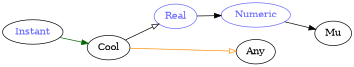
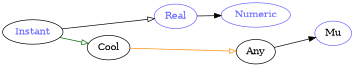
(297, 25) -> (292, 43)
(139, 33) -> (105, 24)
(333, 33) -> (333, 33)
(71, 40) -> (71, 40)
